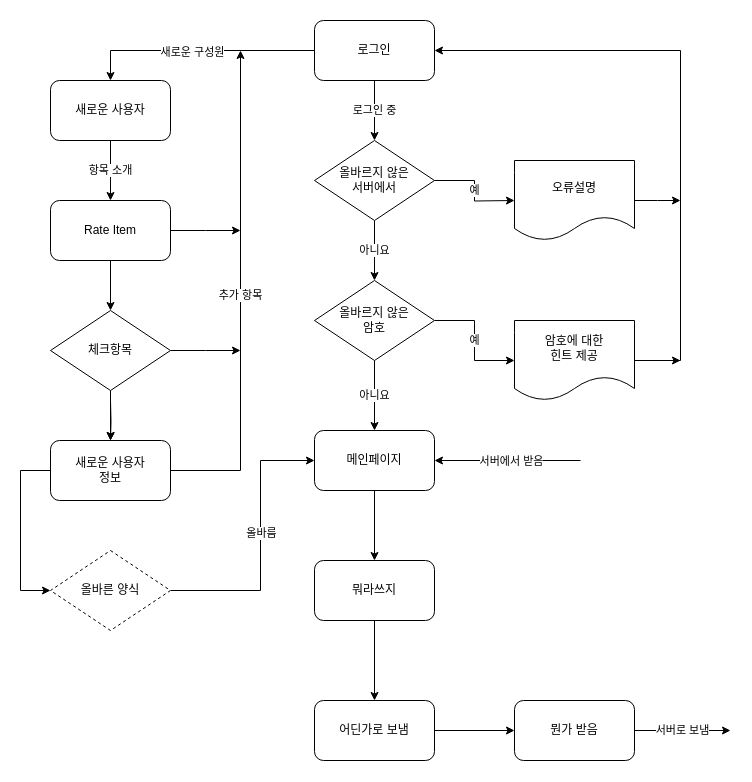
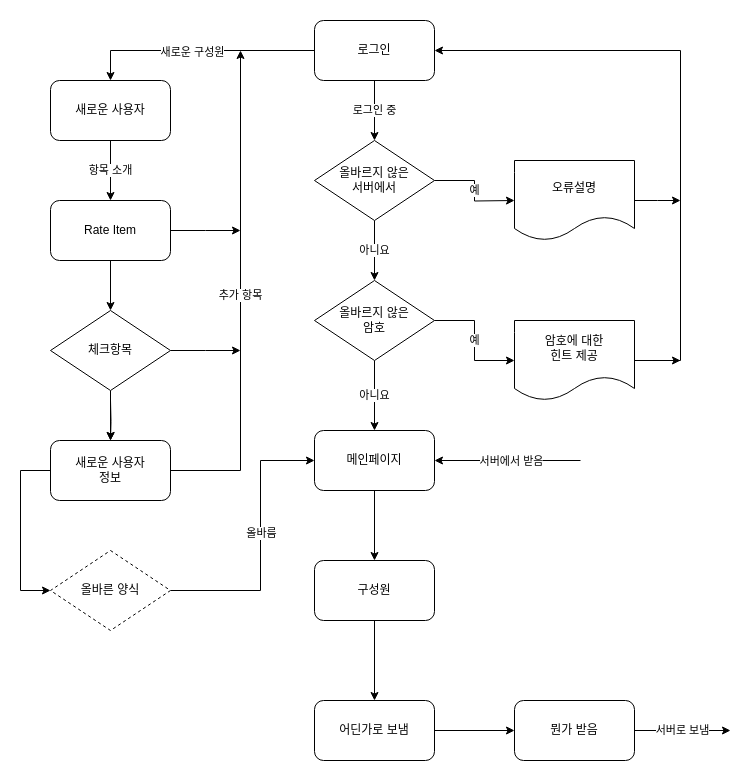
(375, 591) -> (375, 591)
